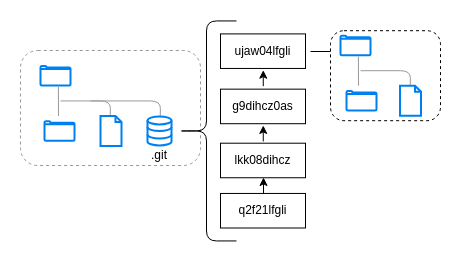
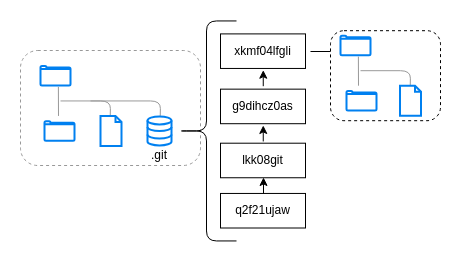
(263, 52) -> (263, 52)
(263, 161) -> (263, 161)
(263, 211) -> (263, 211)
